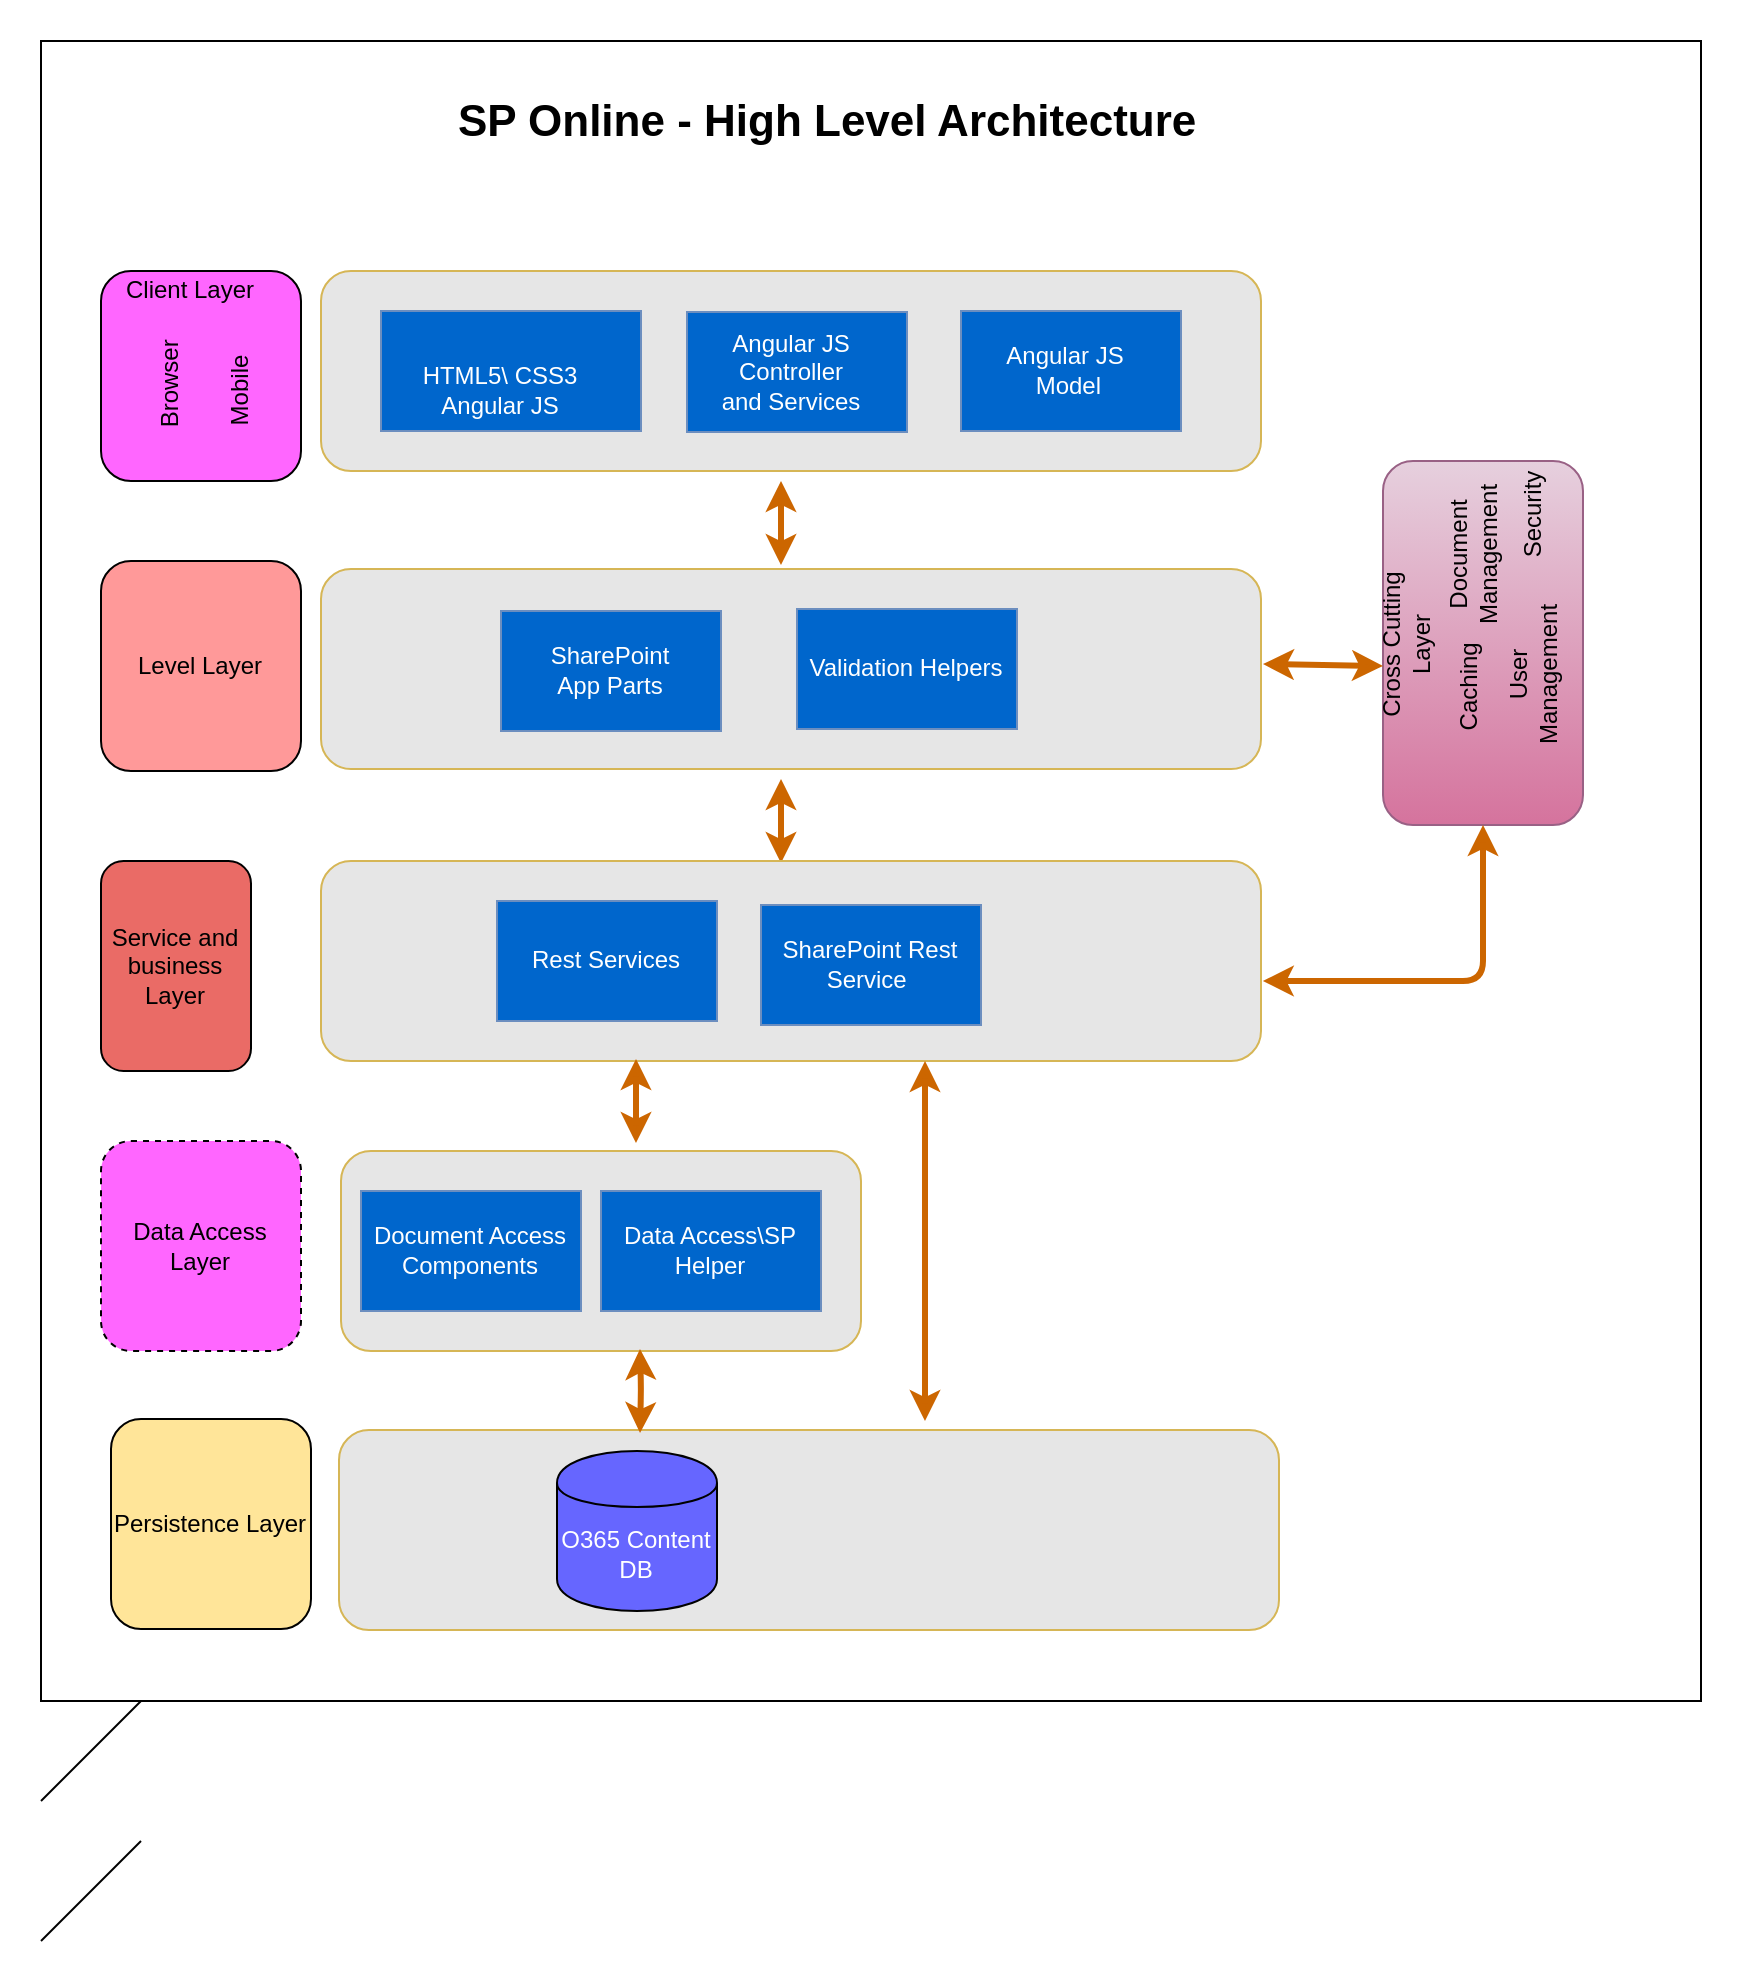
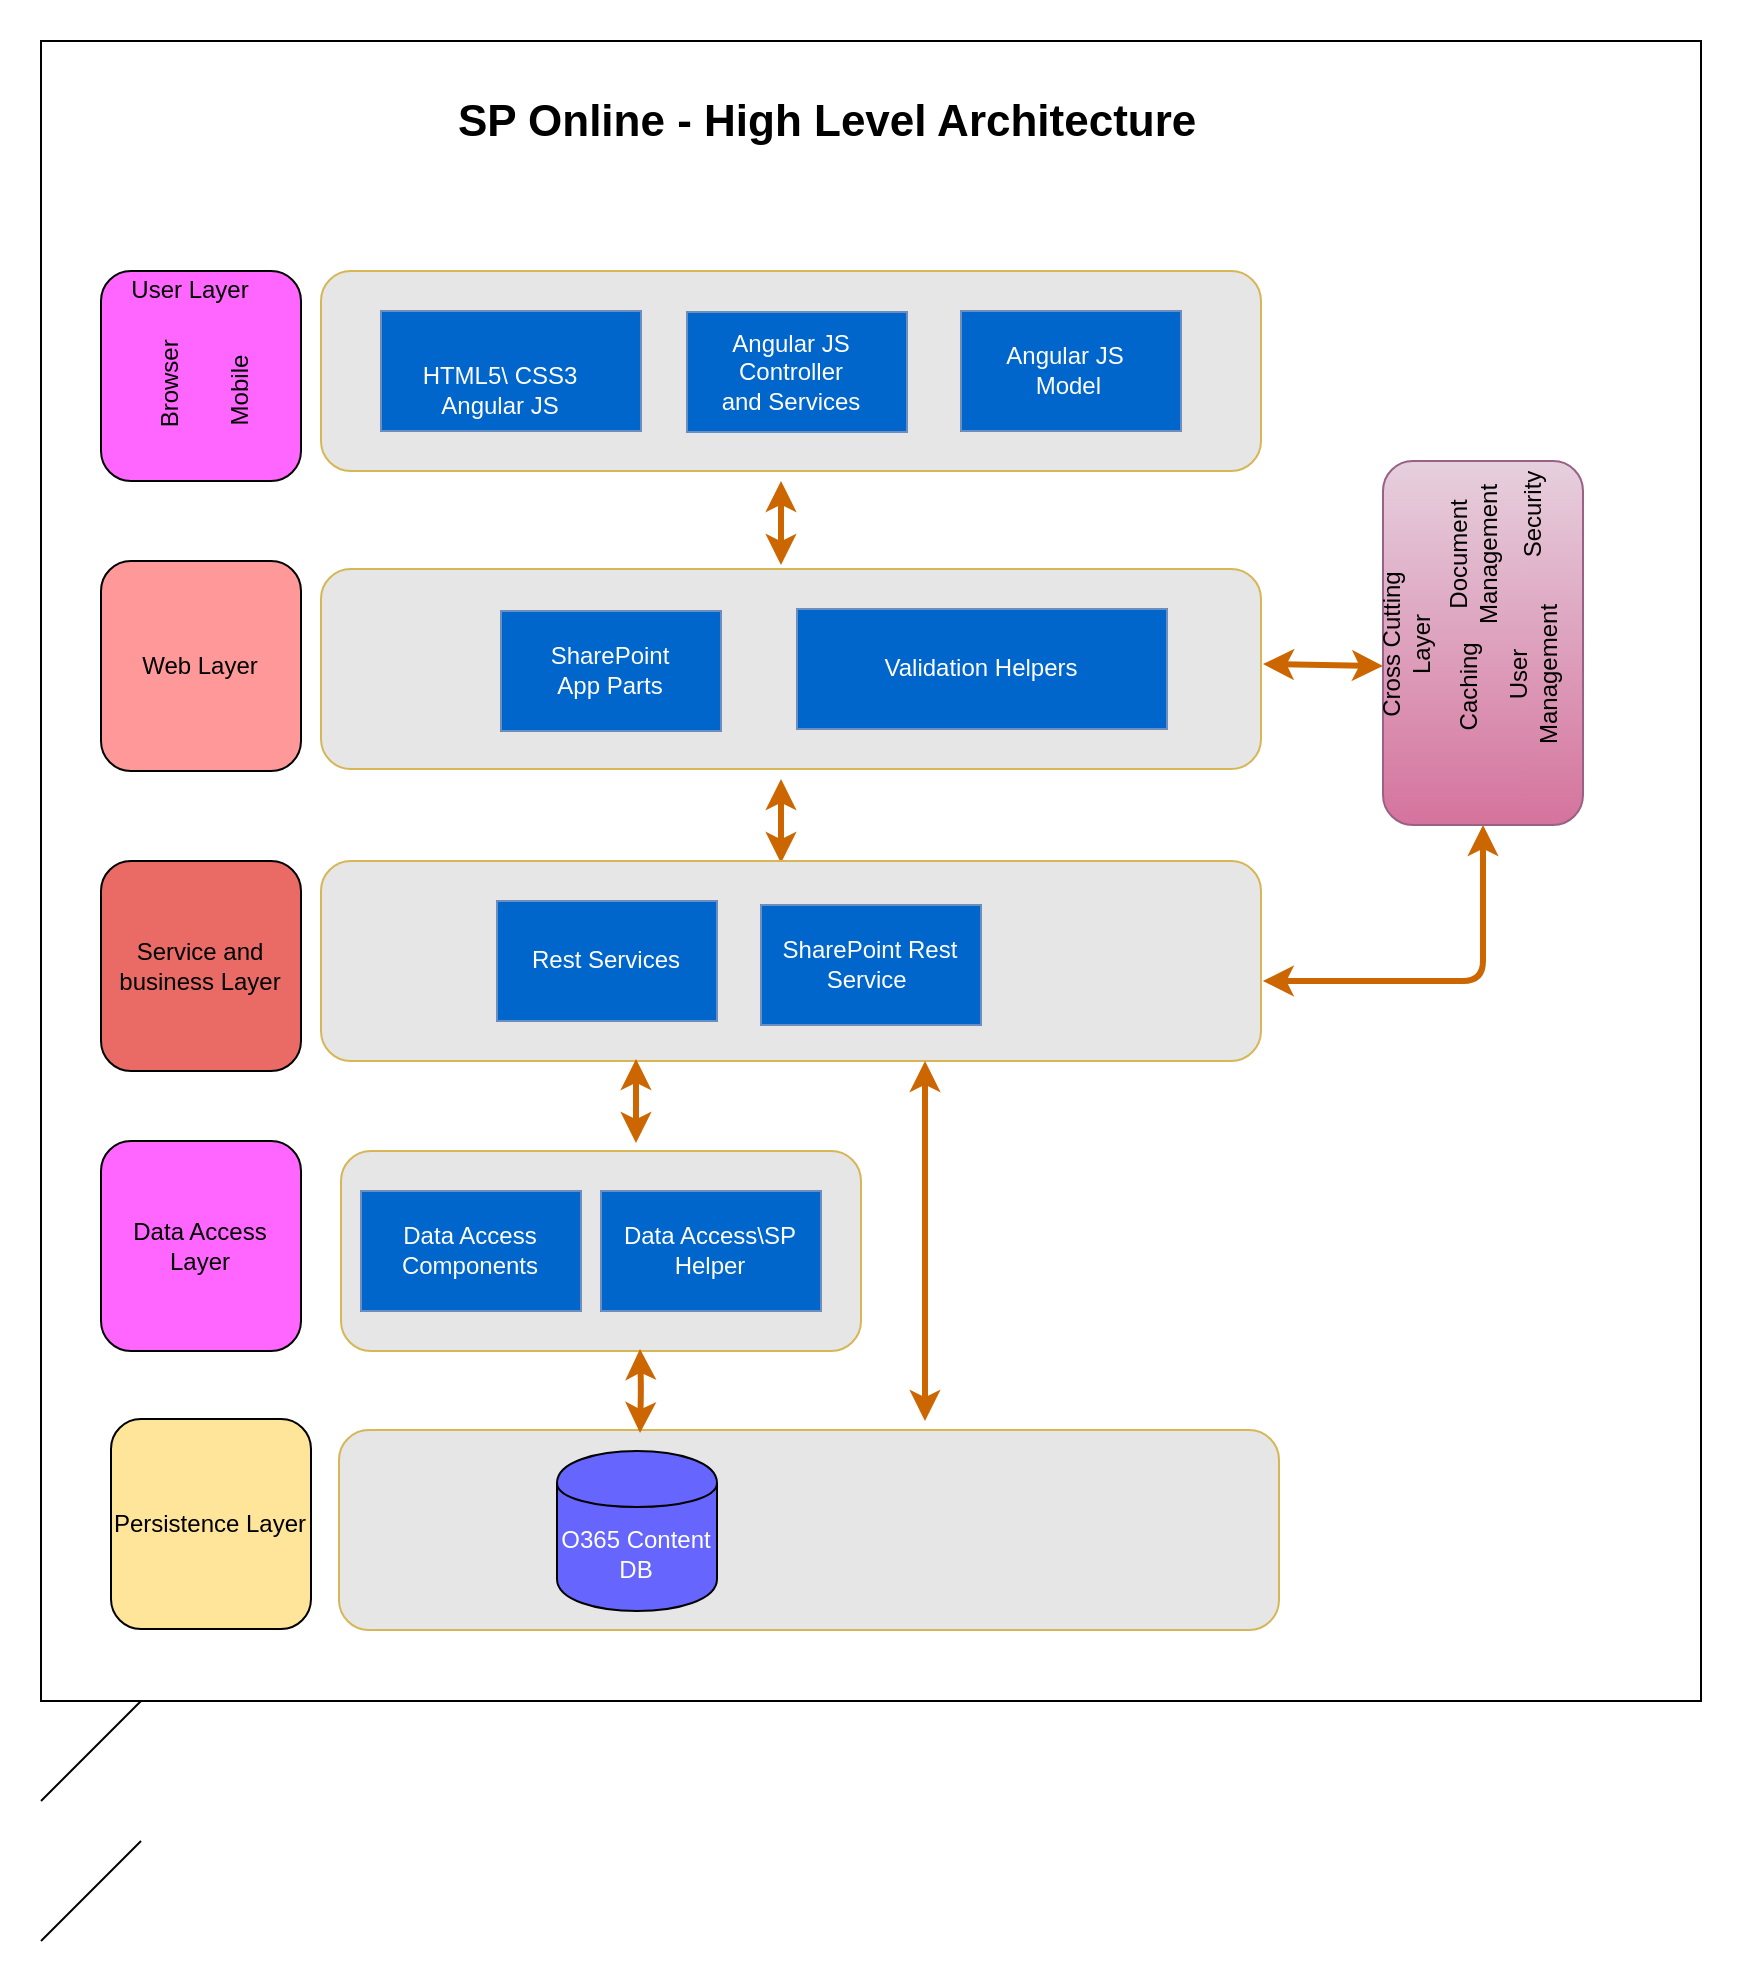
(191, 291) -> (191, 291)
(201, 667) -> (201, 667)
(907, 669) -> (982, 669)
(176, 966) -> (201, 966)
(201, 1246) -> (201, 1246)
(471, 1251) -> (471, 1251)
